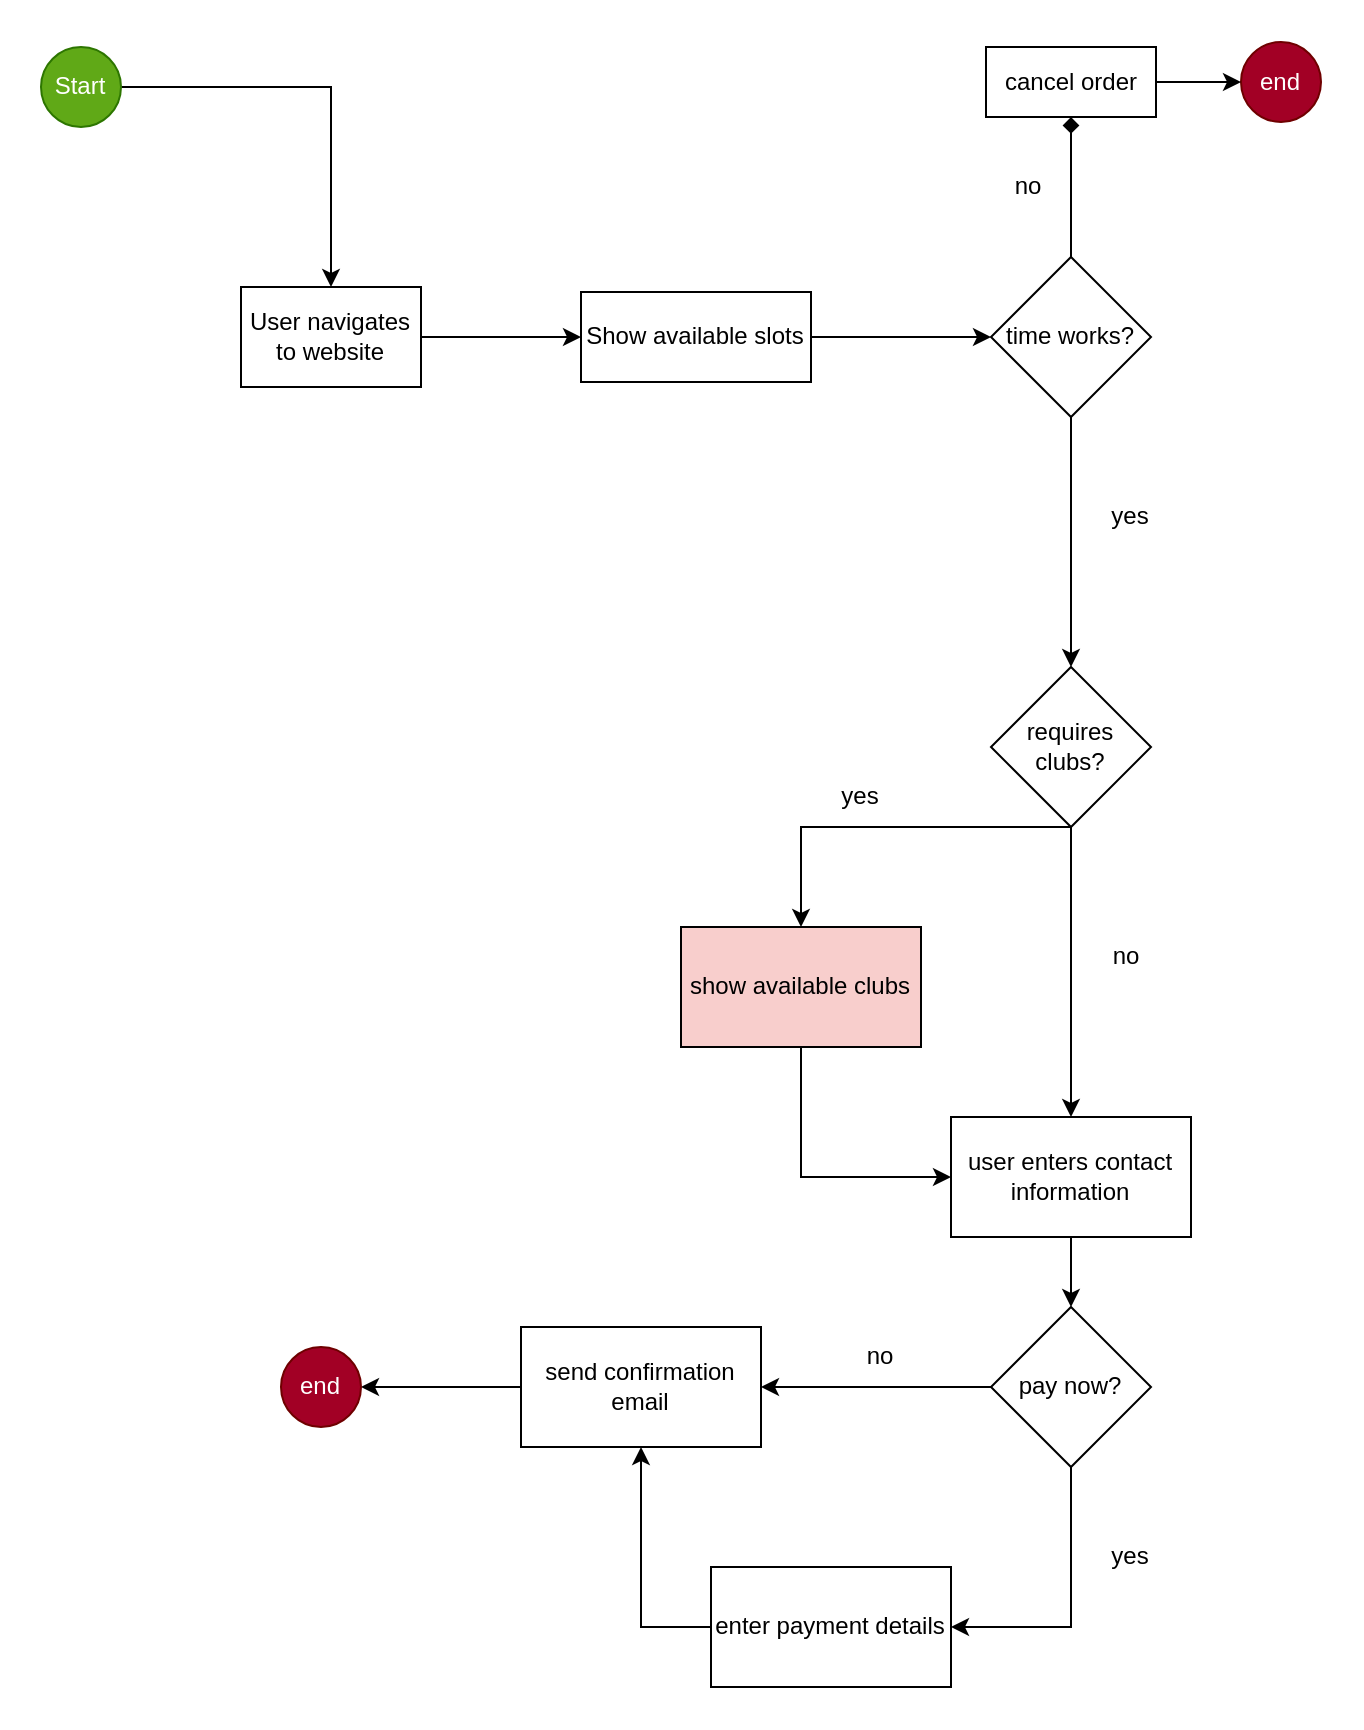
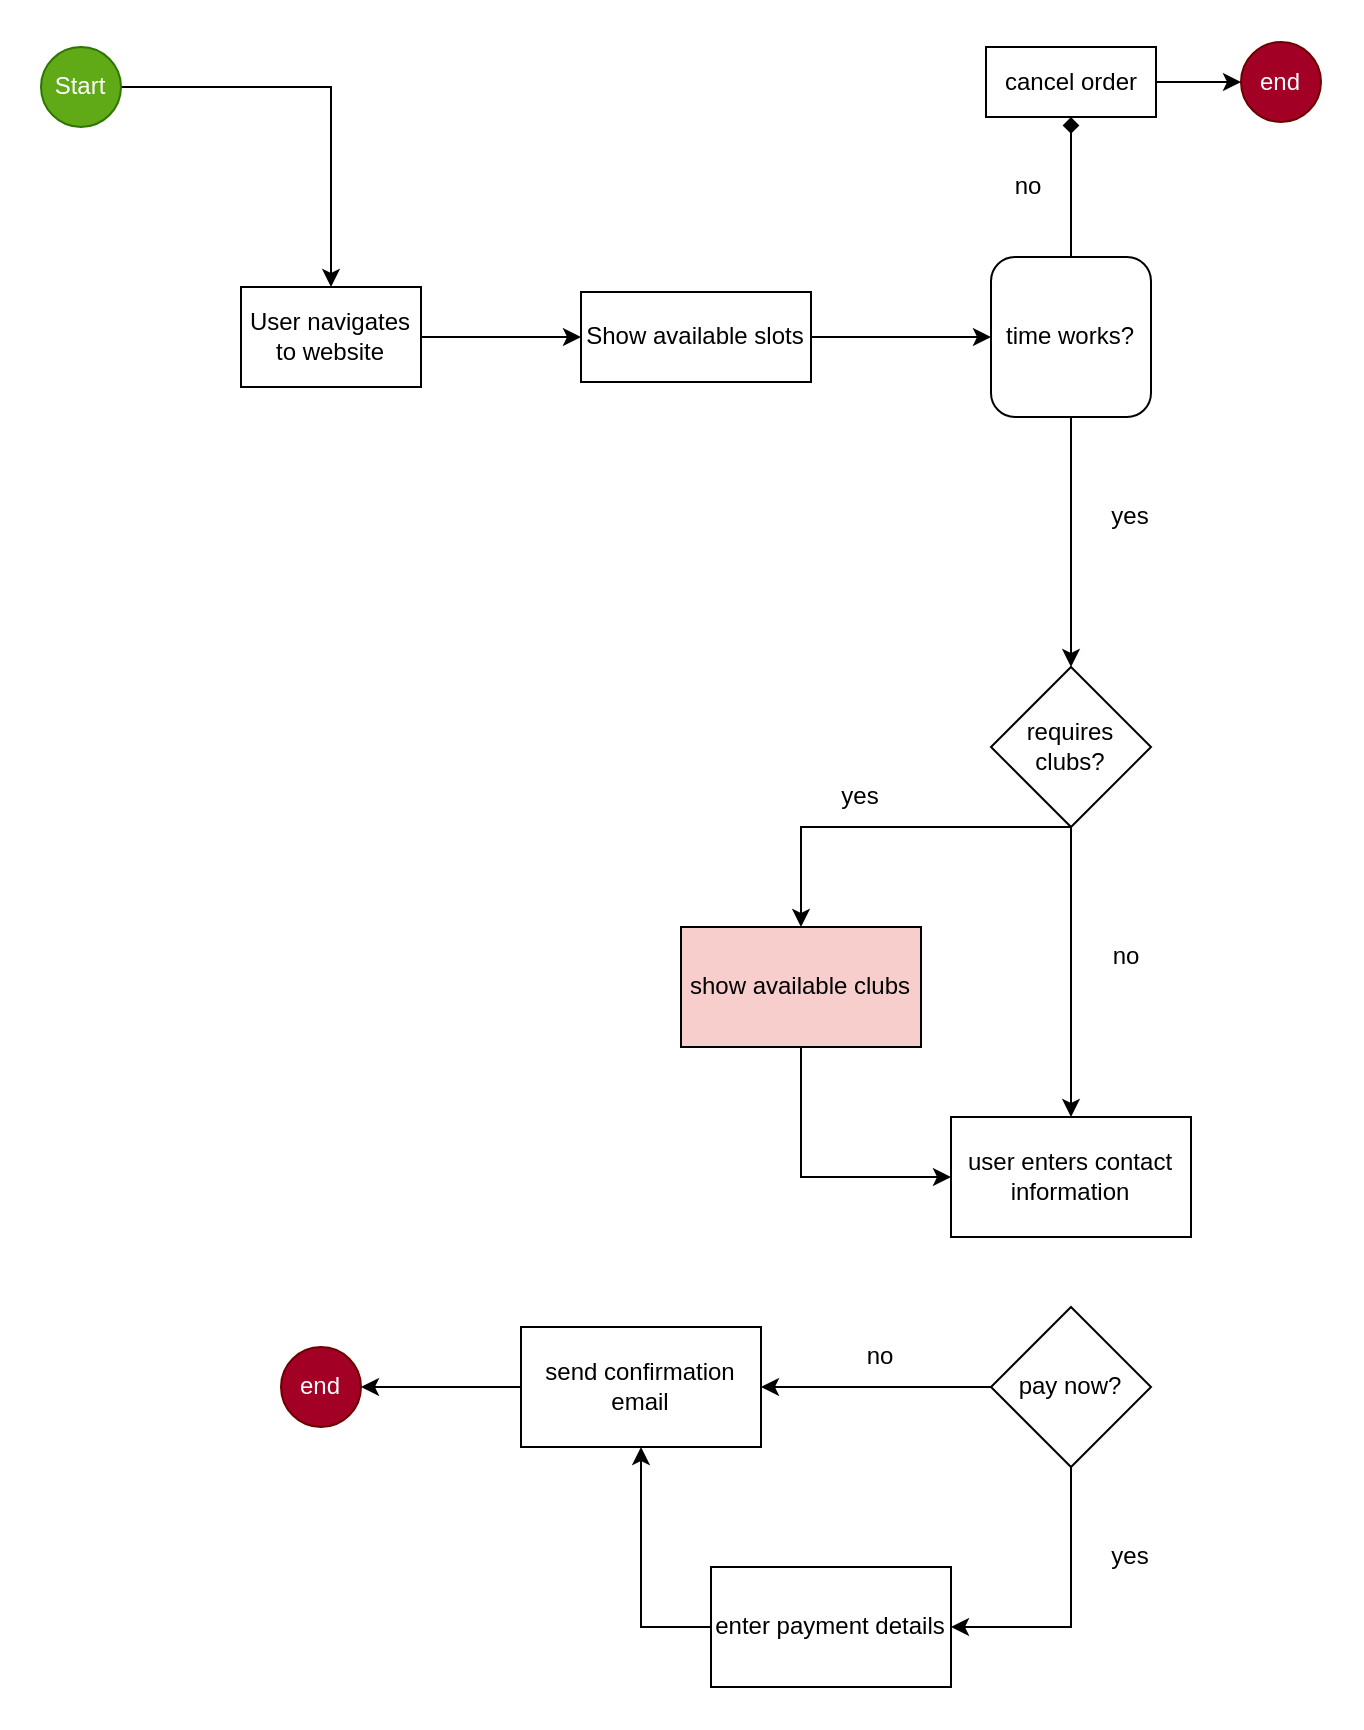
(1071, 337) -> (1071, 337)
(1071, 1275) -> none
